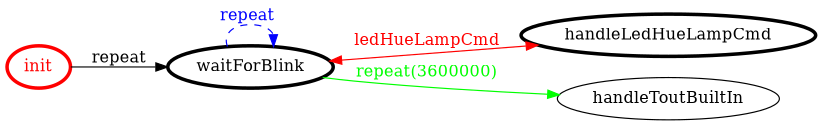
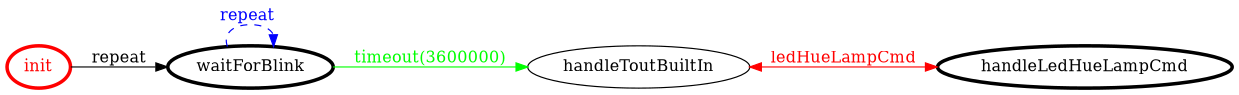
(434, 53) -> (843, 67)
(427, 72) -> (431, 58)
